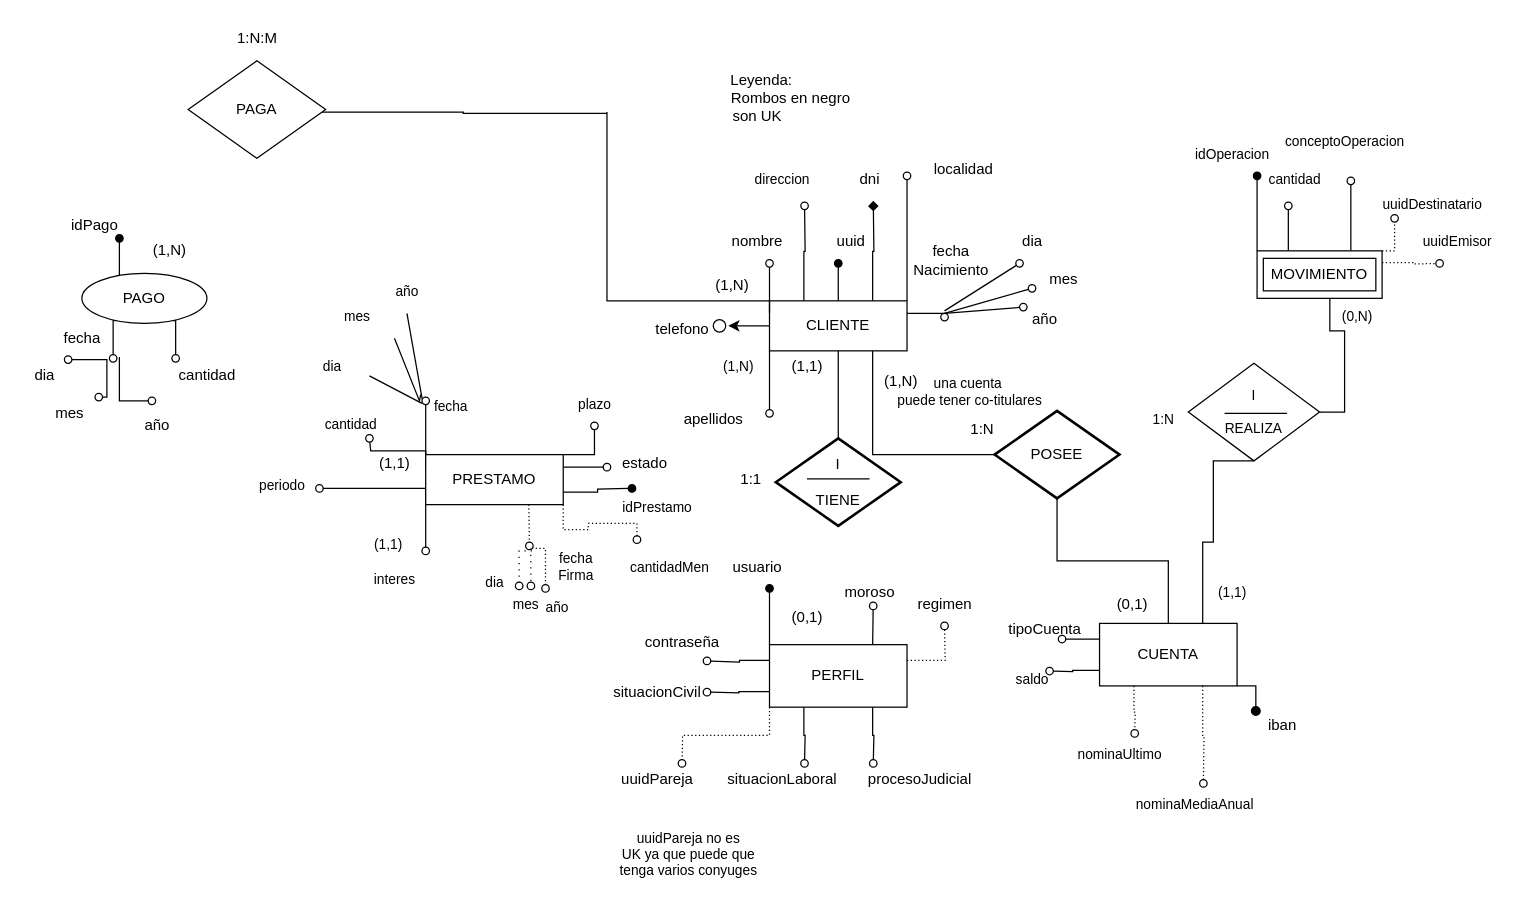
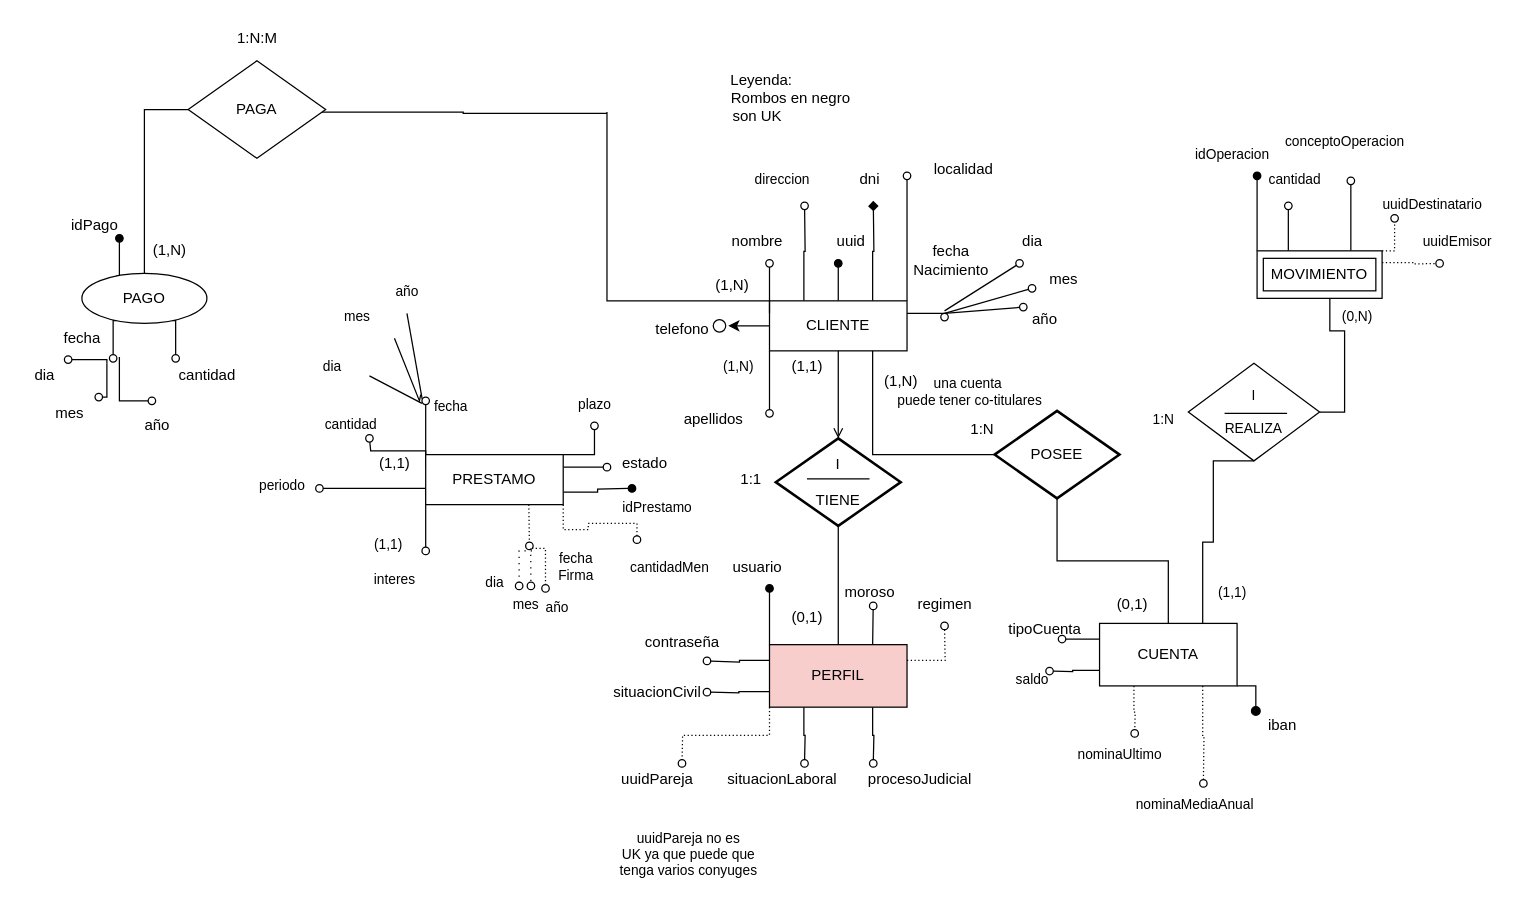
none -> (144, 170)
(838, 433) -> (838, 432)
none -> (838, 585)
(838, 676) -> (838, 676)
